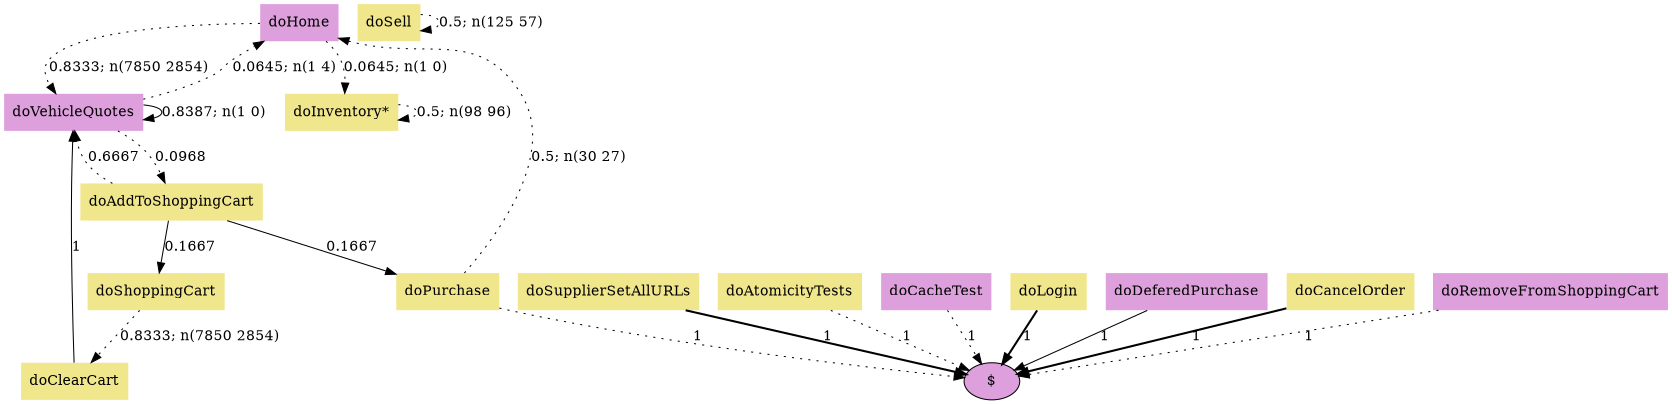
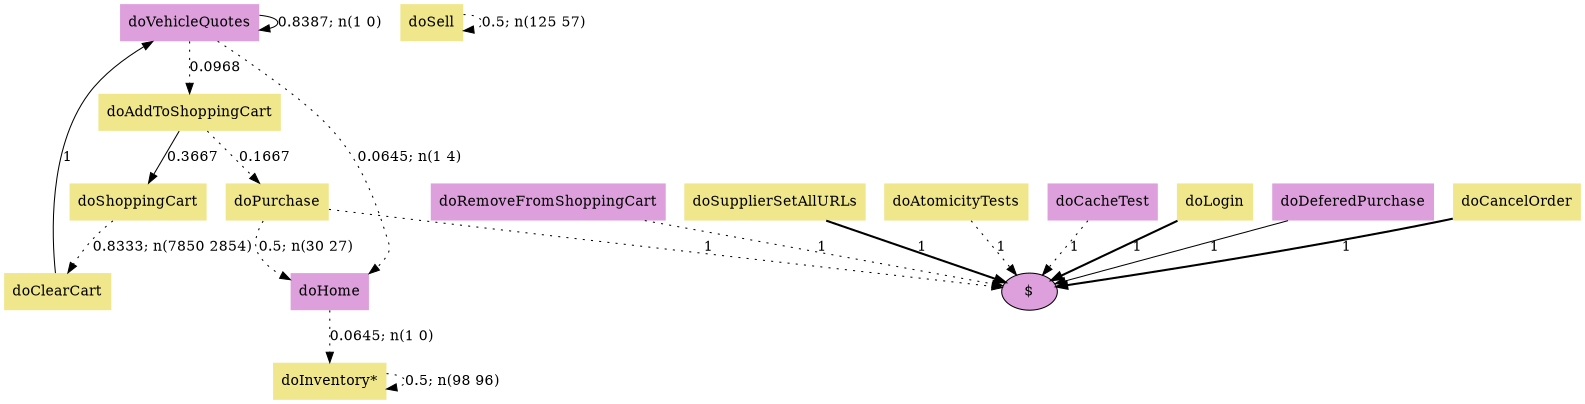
(138, 31) -> none
(90, 166) -> none
(307, 246) -> (230, 153)
(190, 247) -> (193, 157)
